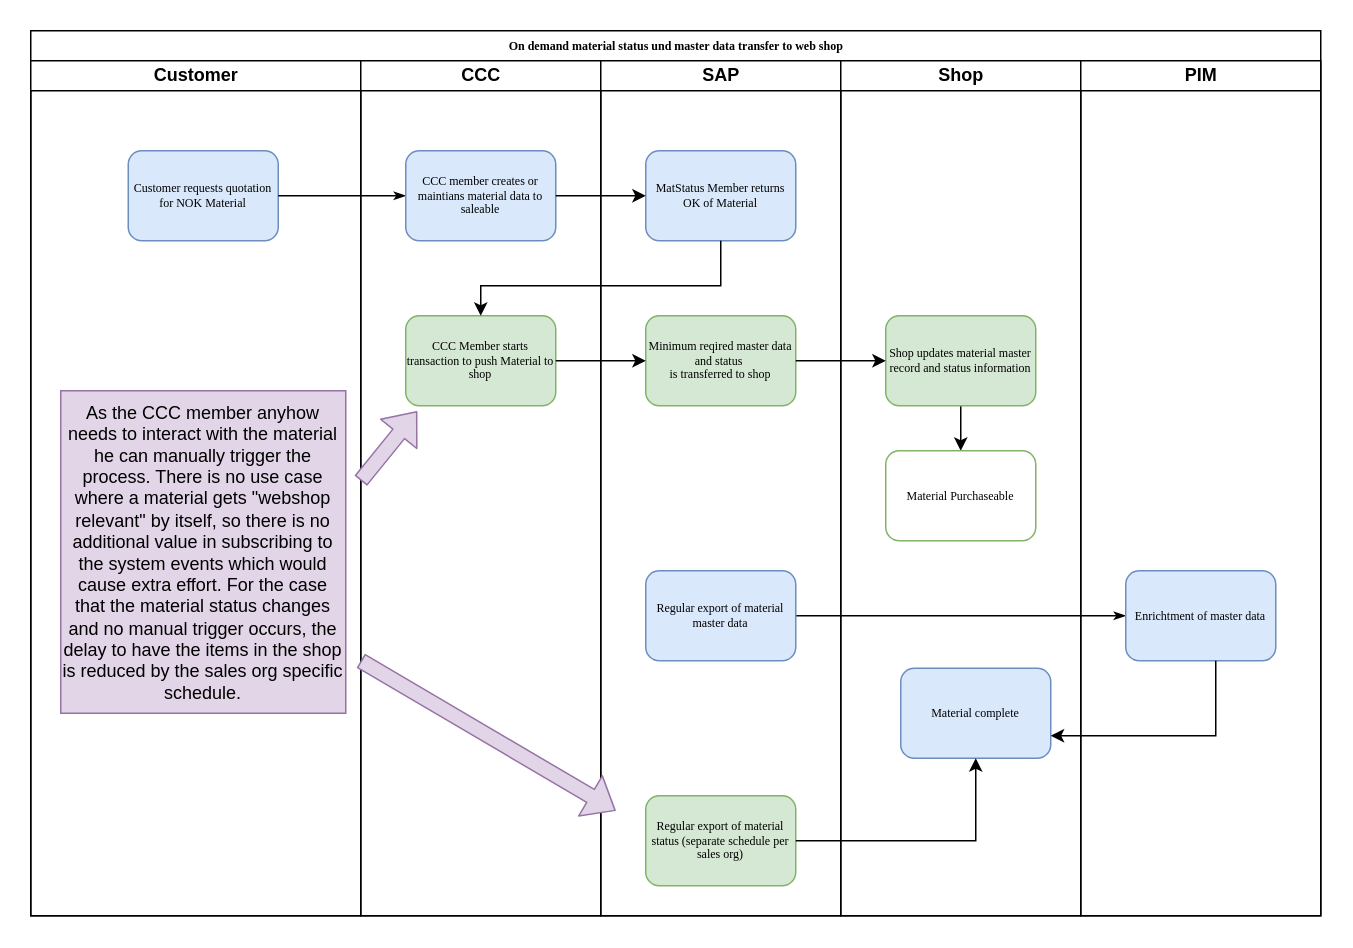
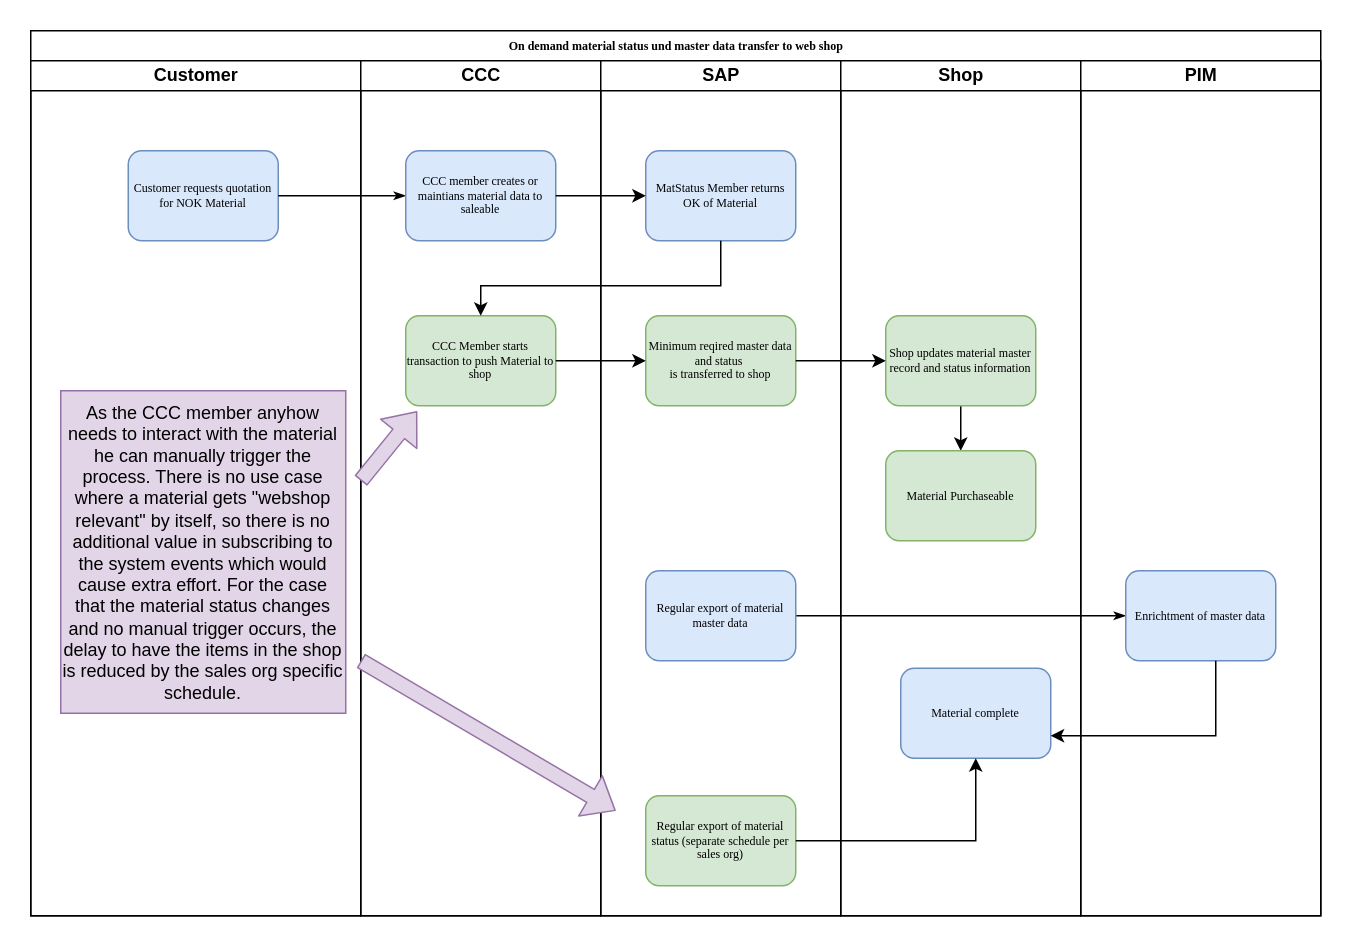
(961, 496) -> (961, 496)
